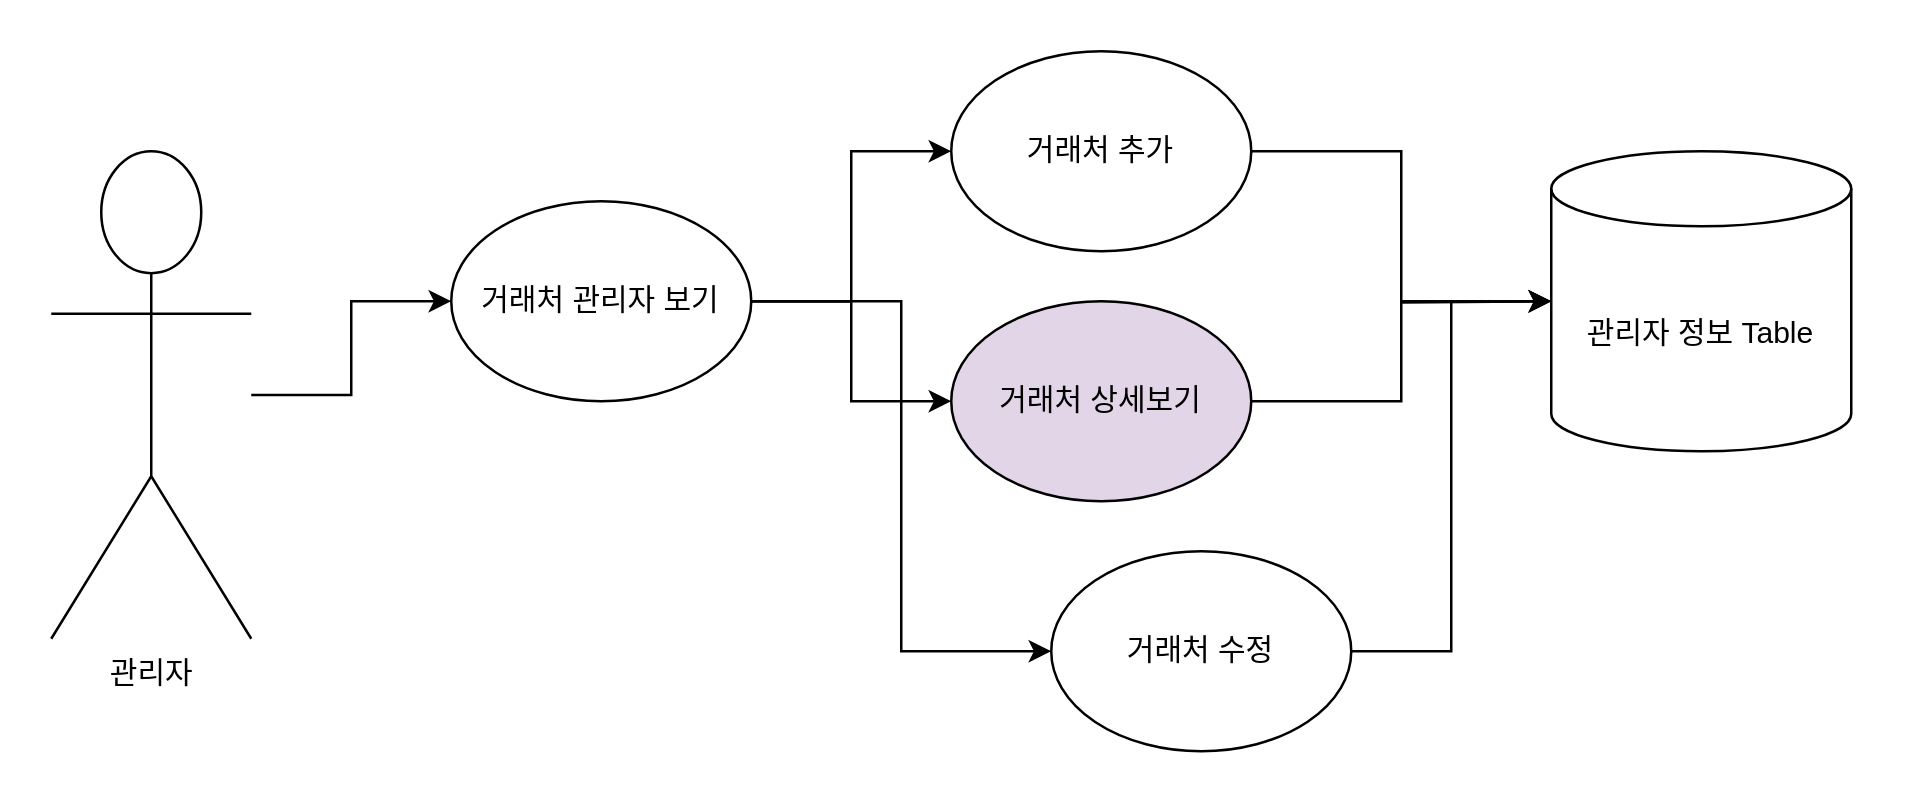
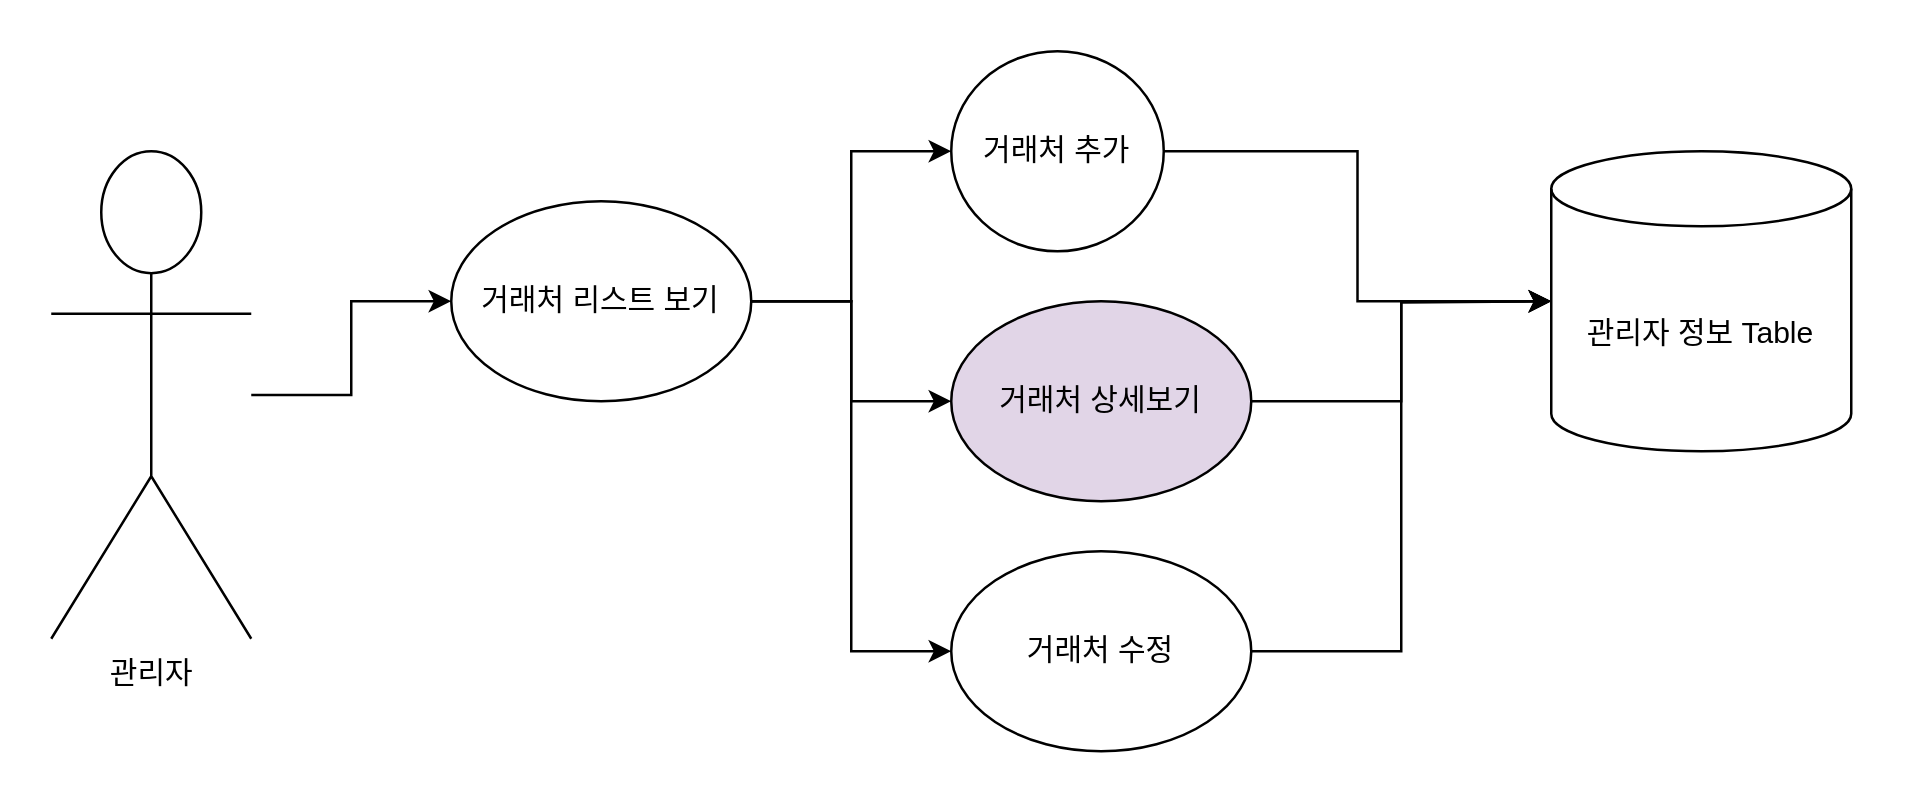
(1101, 151) -> (1058, 151)
(601, 301) -> (601, 301)
(1201, 651) -> (1101, 651)
